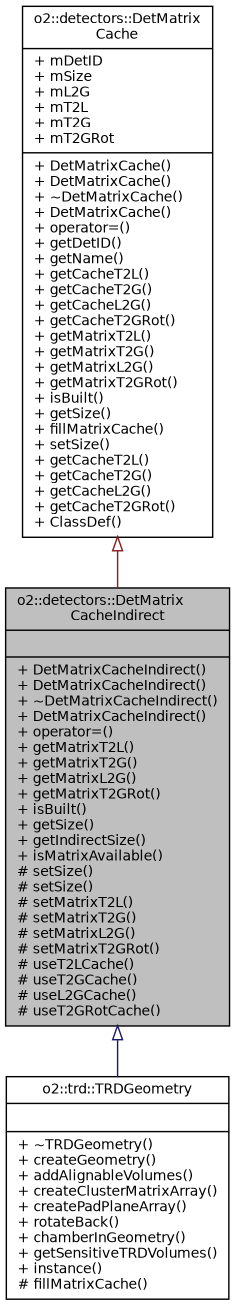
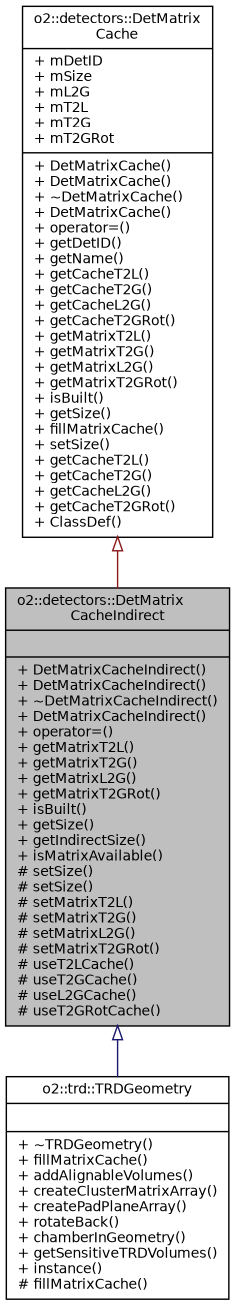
(87, 1160) -> (83, 1160)
